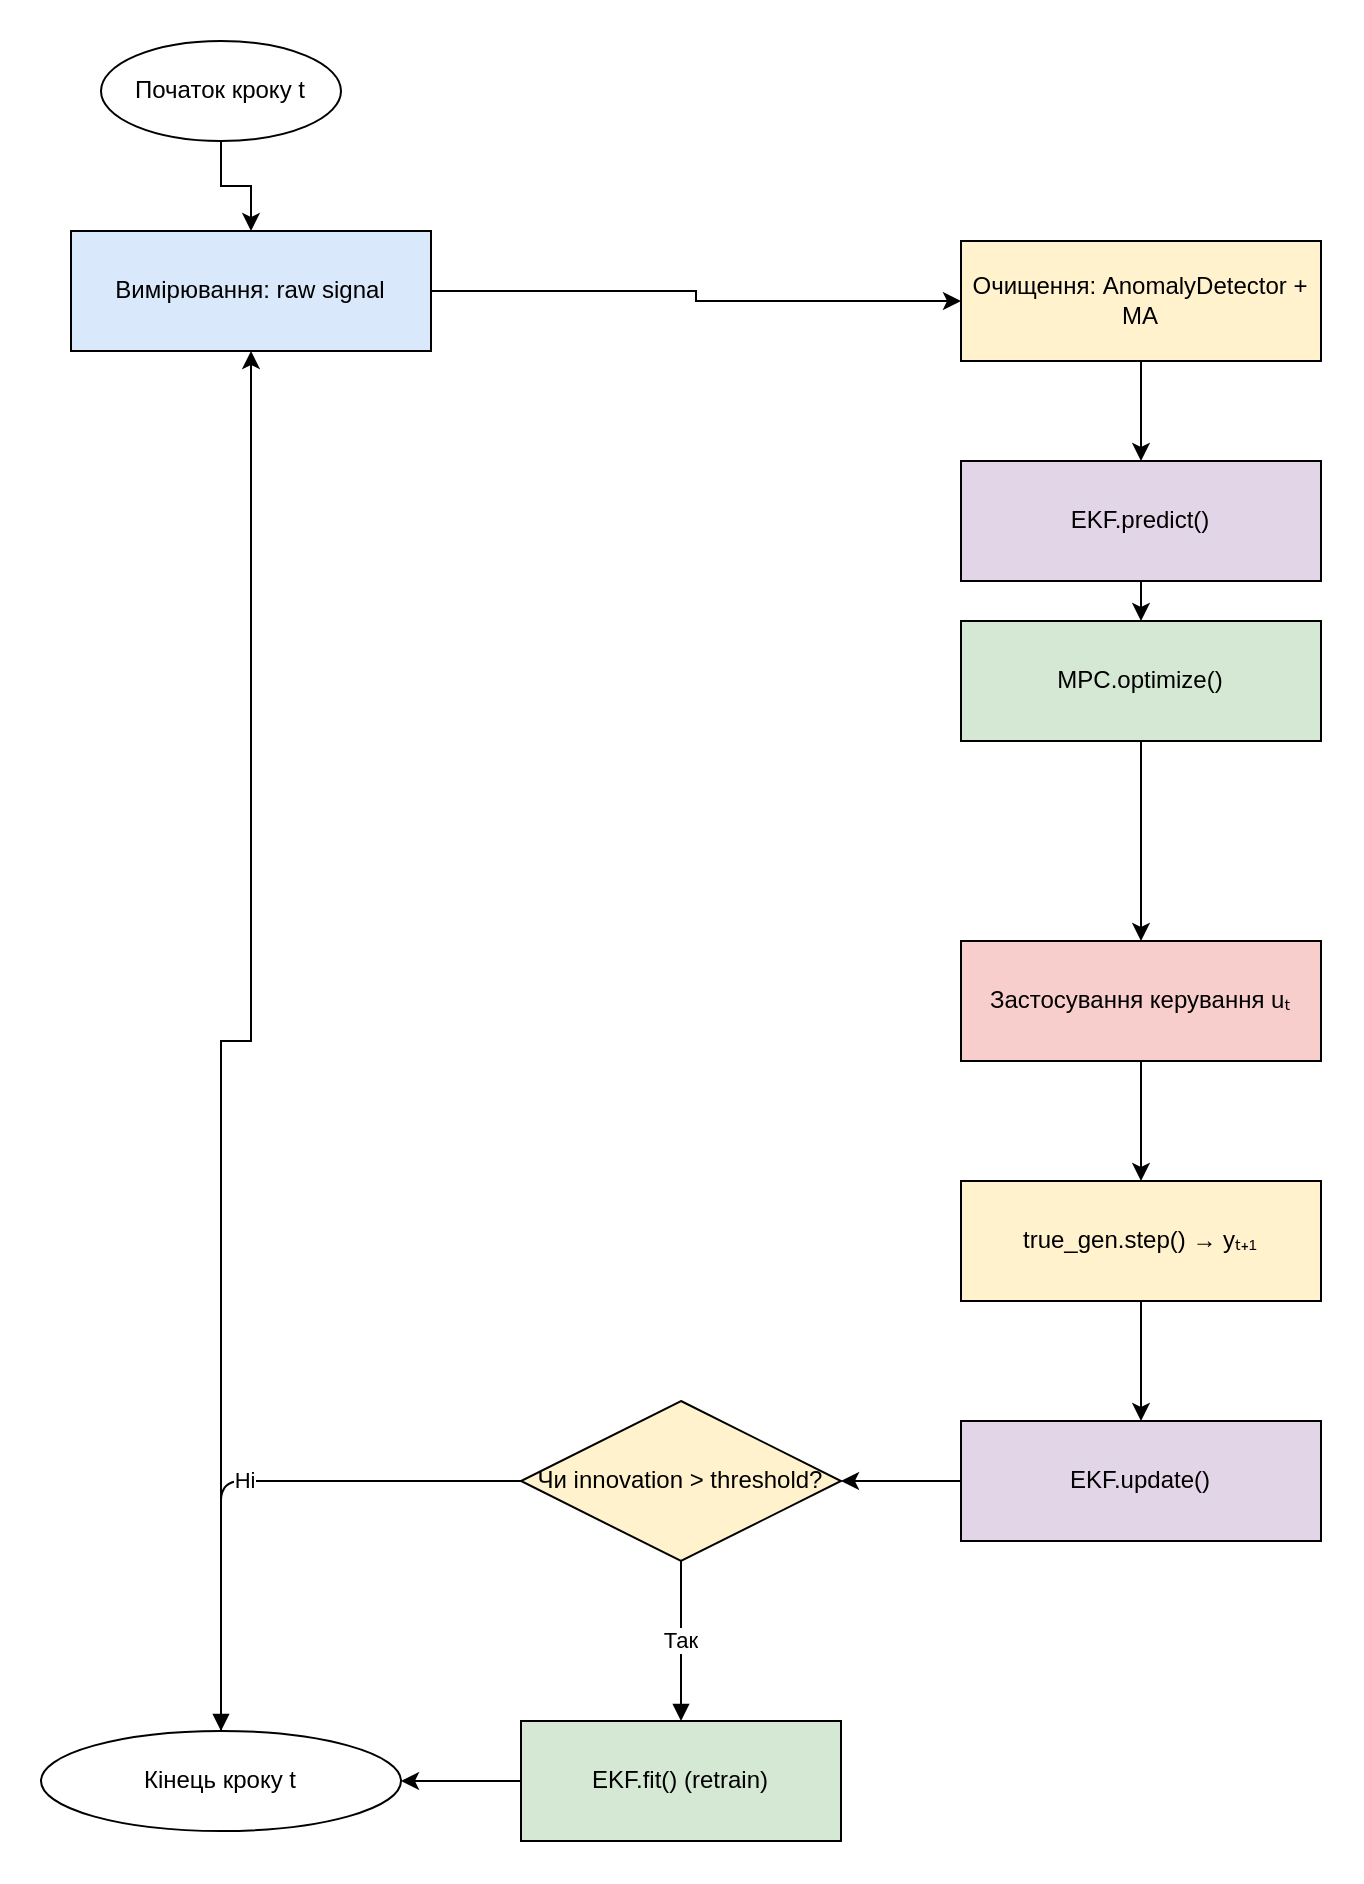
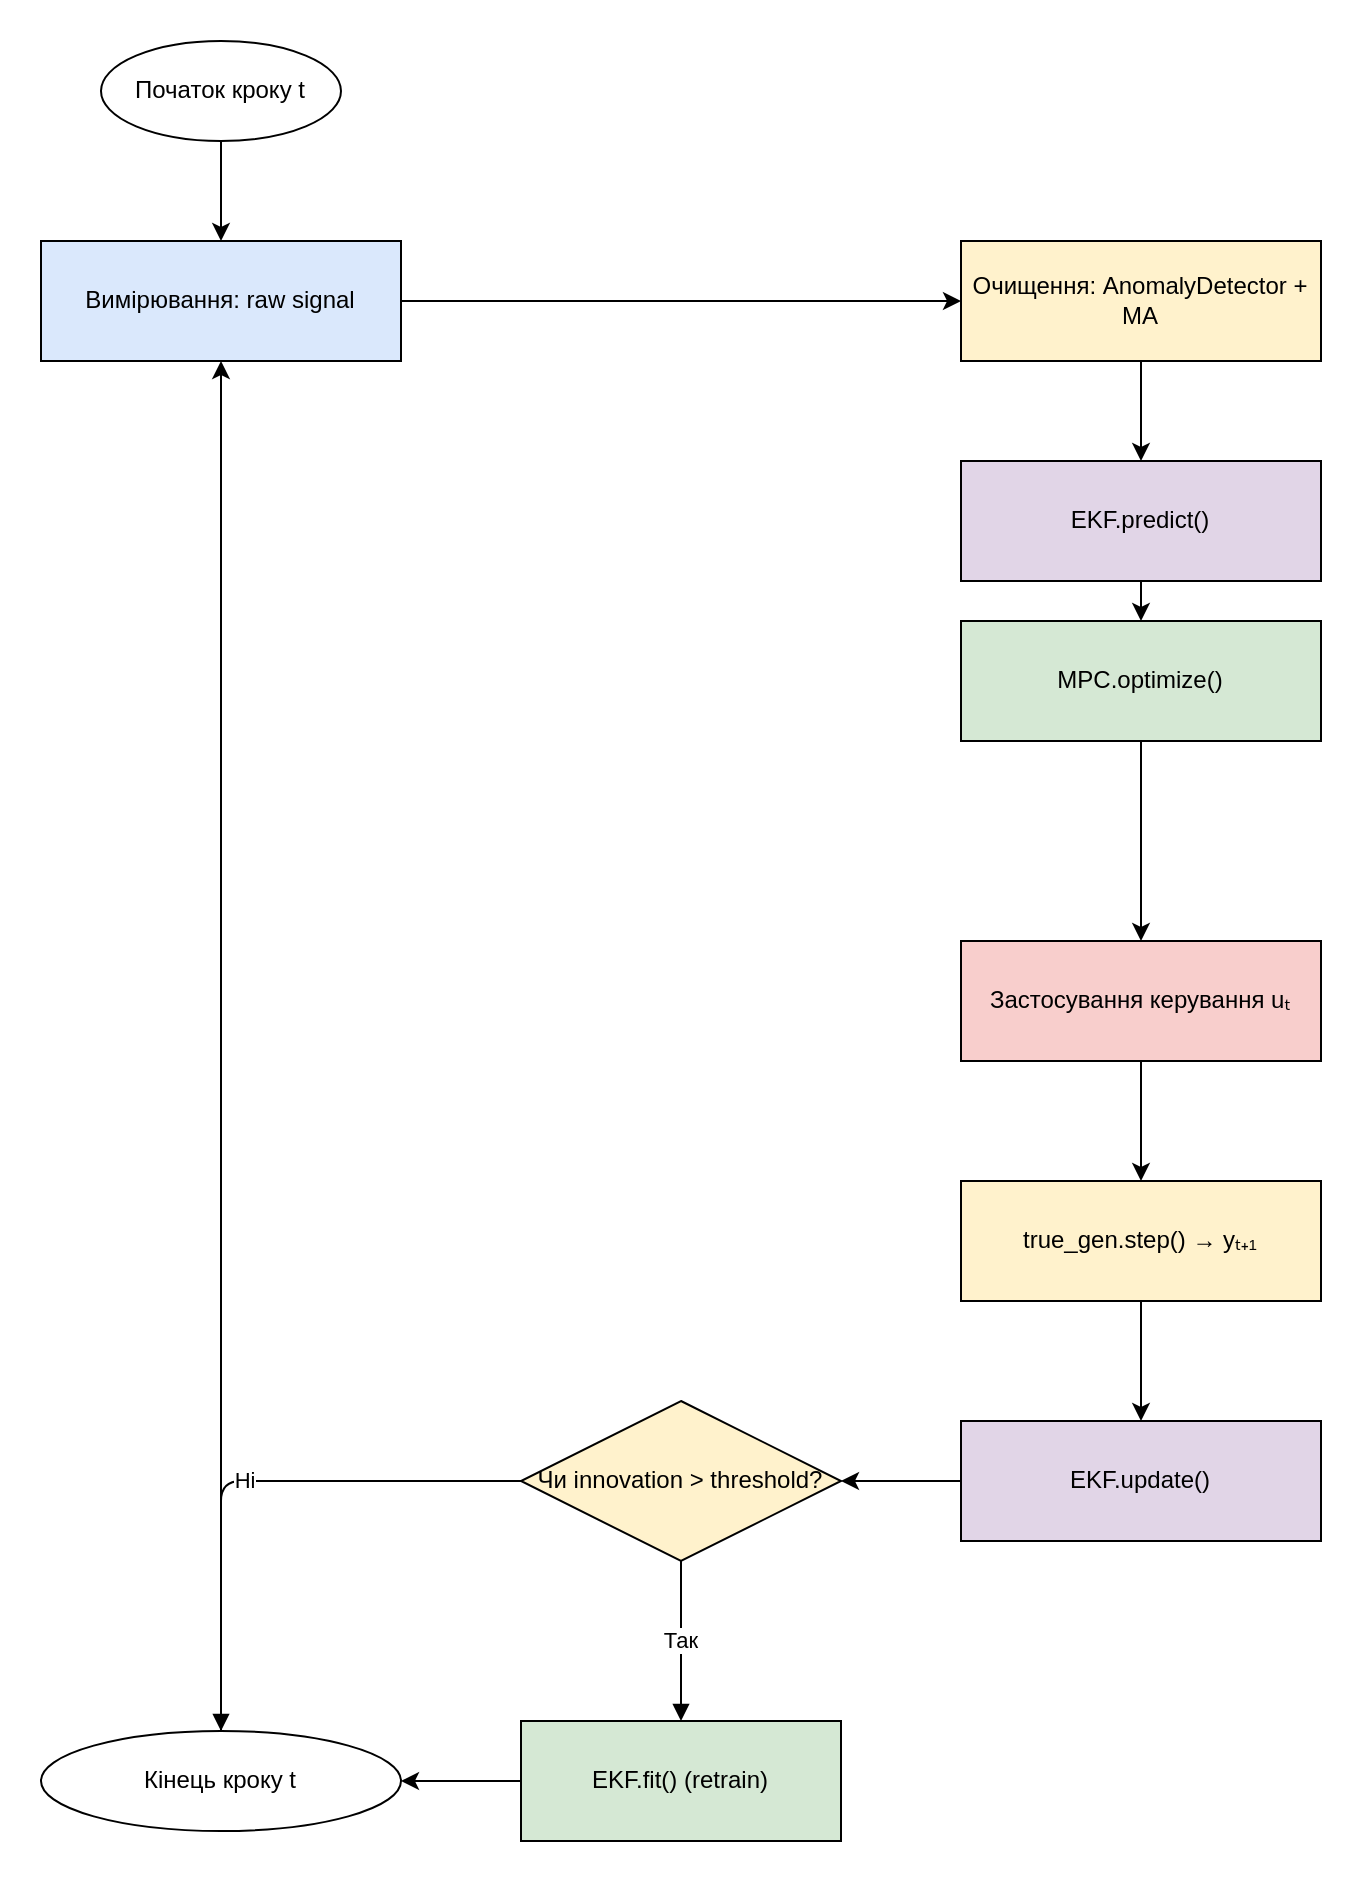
(251, 291) -> (221, 301)
